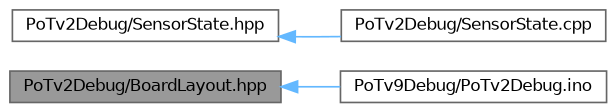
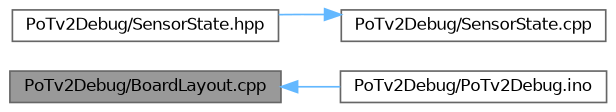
(318, 37) -> (301, 14)
(145, 87) -> (145, 87)
(474, 87) -> (474, 87)
